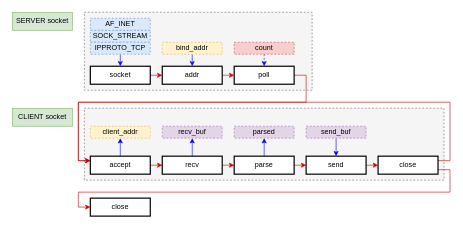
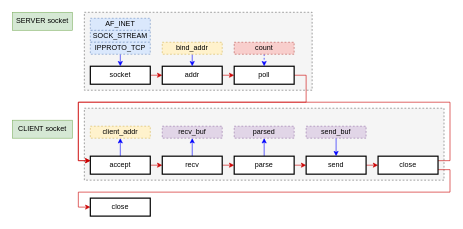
(42, 117) -> (42, 129)
